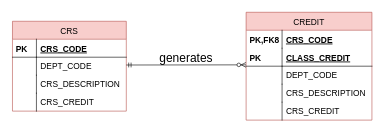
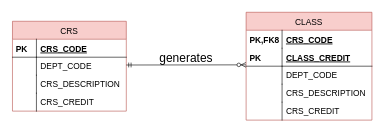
(309, 22) -> (309, 22)
